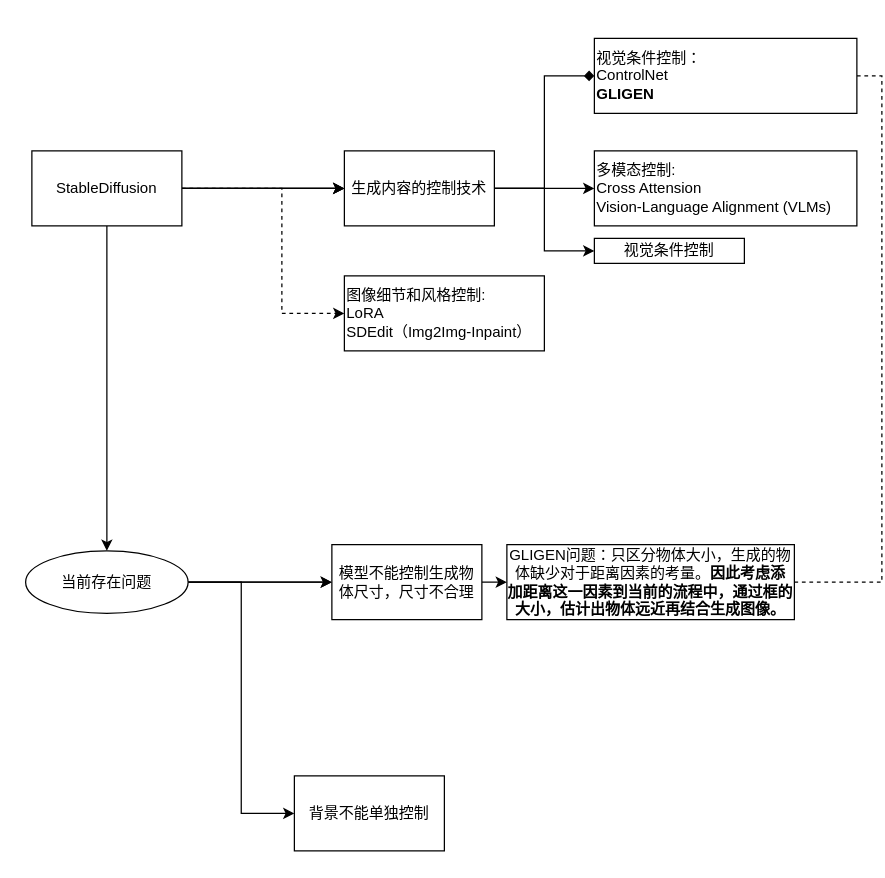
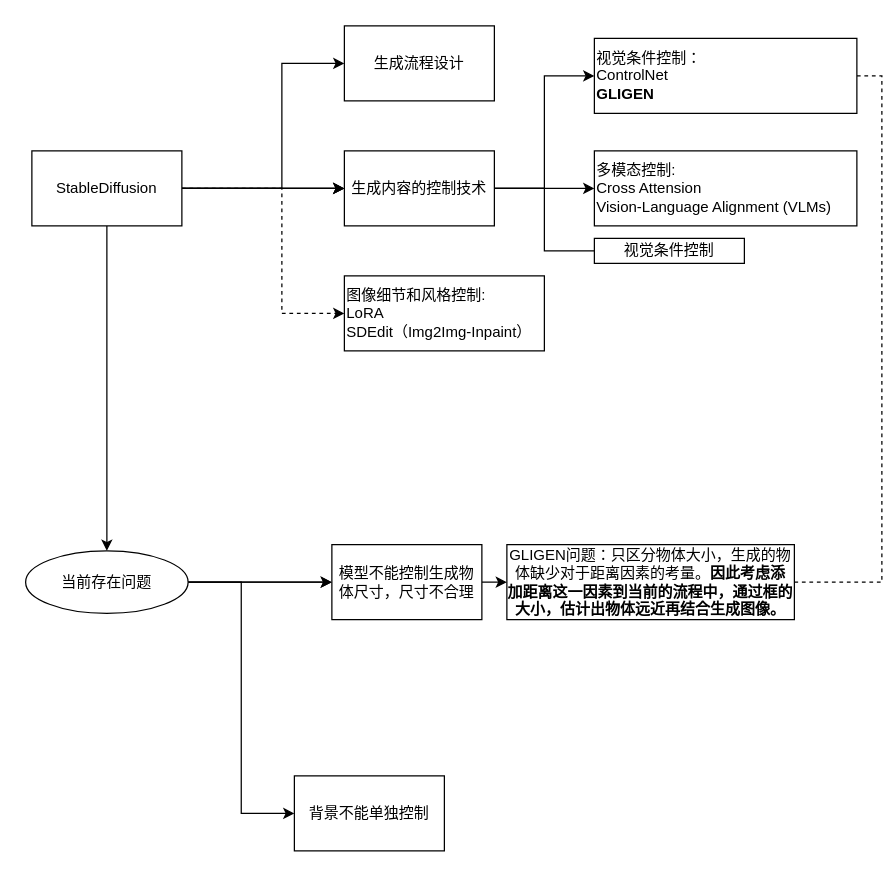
none -> (419, 63)
(583, 76) -> (584, 76)
none -> (282, 98)
(584, 251) -> (587, 251)
